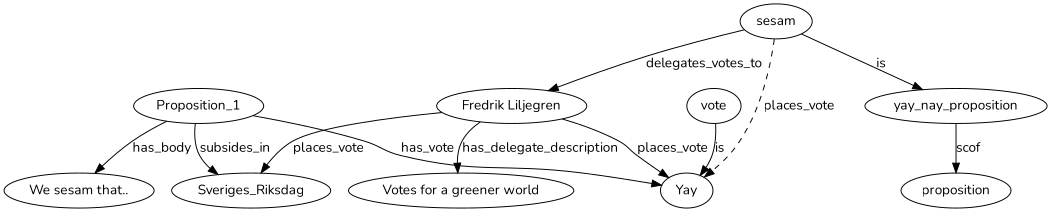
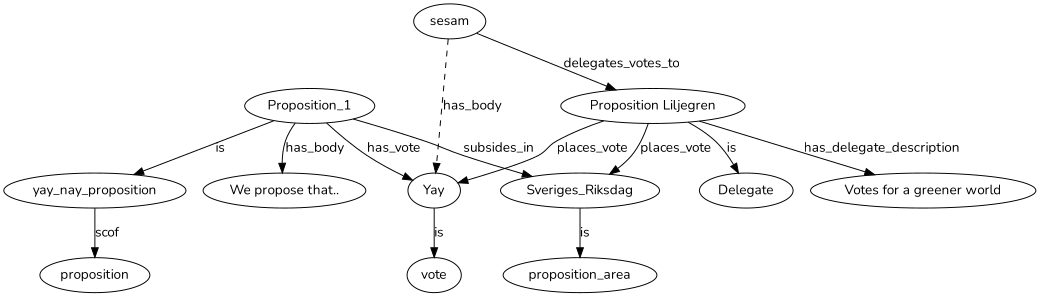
(858, 60) -> (208, 146)
(512, 106) -> (653, 106)
(799, 106) -> (473, 106)
(714, 146) -> (434, 228)
(79, 191) -> (284, 191)
none -> (746, 191)
none -> (580, 275)
